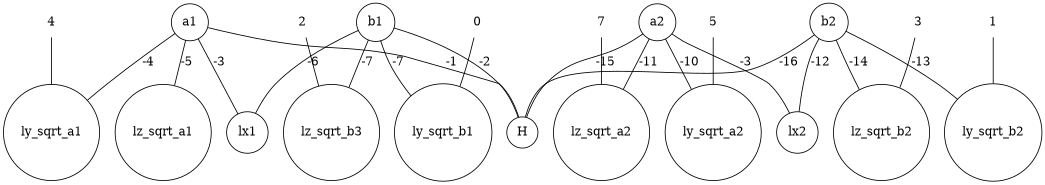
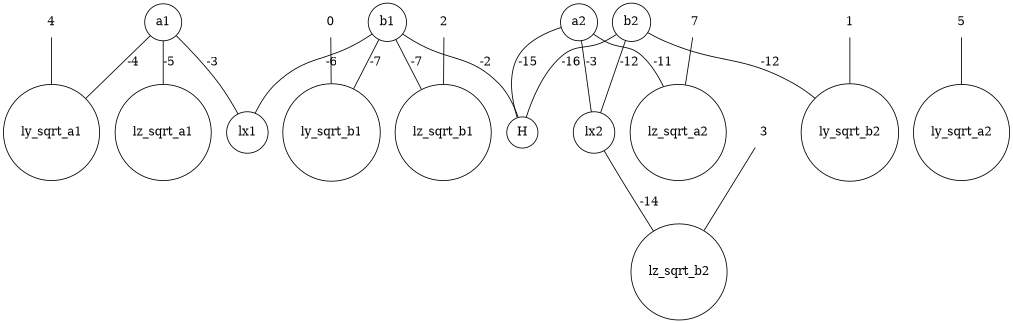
(374, 51) -> none
(921, 62) -> (770, 62)
(678, 64) -> none
(847, 65) -> (628, 191)
(332, 132) -> (443, 132)
